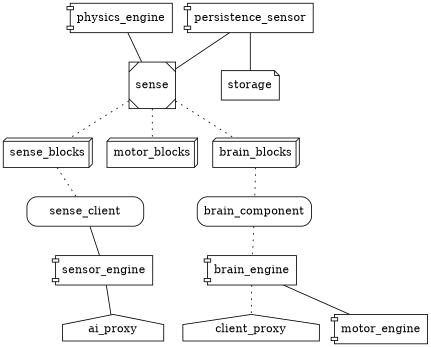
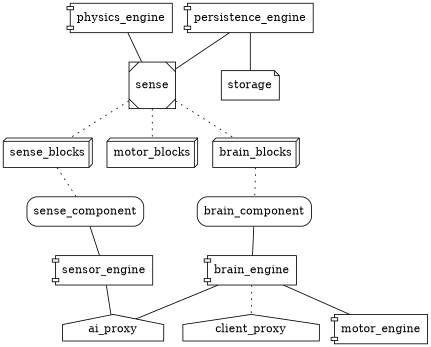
(250, 18) -> (250, 18)
(85, 212) -> (85, 212)
(253, 241) -> (253, 241)
none -> (177, 302)
